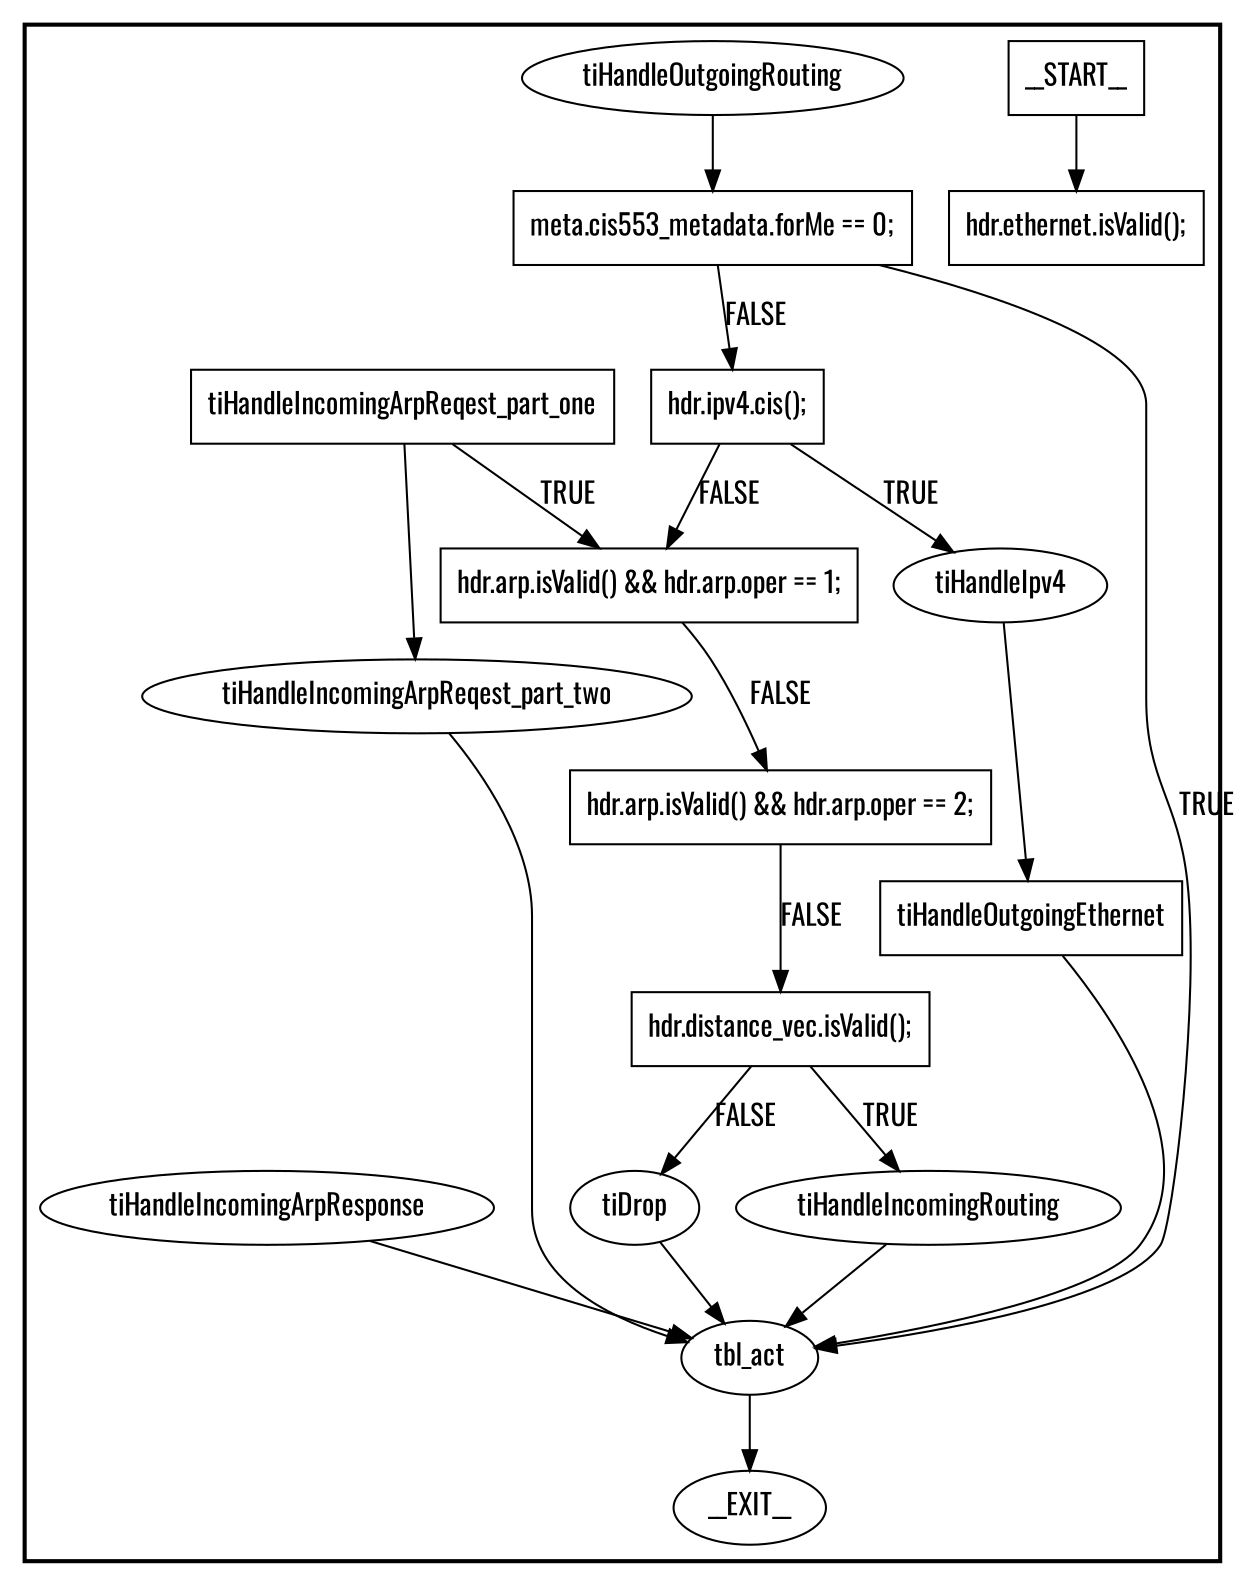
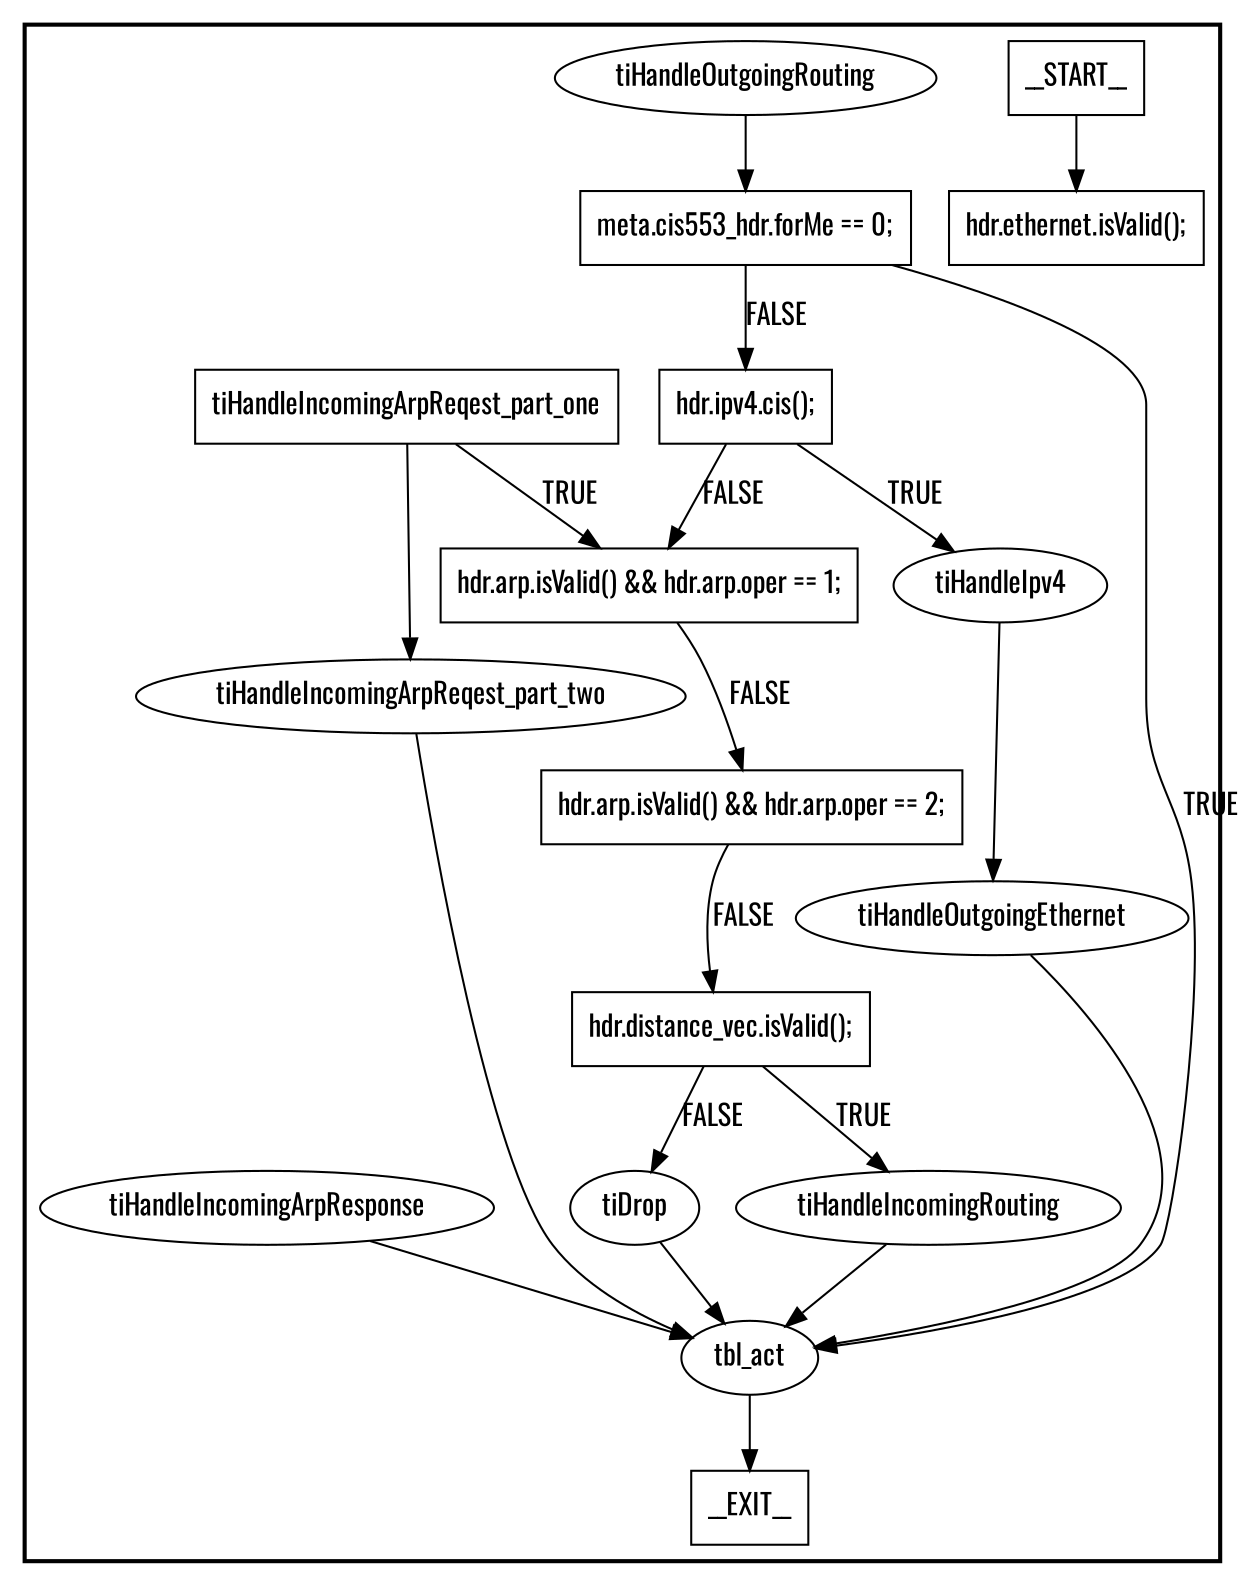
(713, 228) -> (746, 228)
(1031, 918) -> (992, 918)
(750, 1508) -> (750, 1508)
